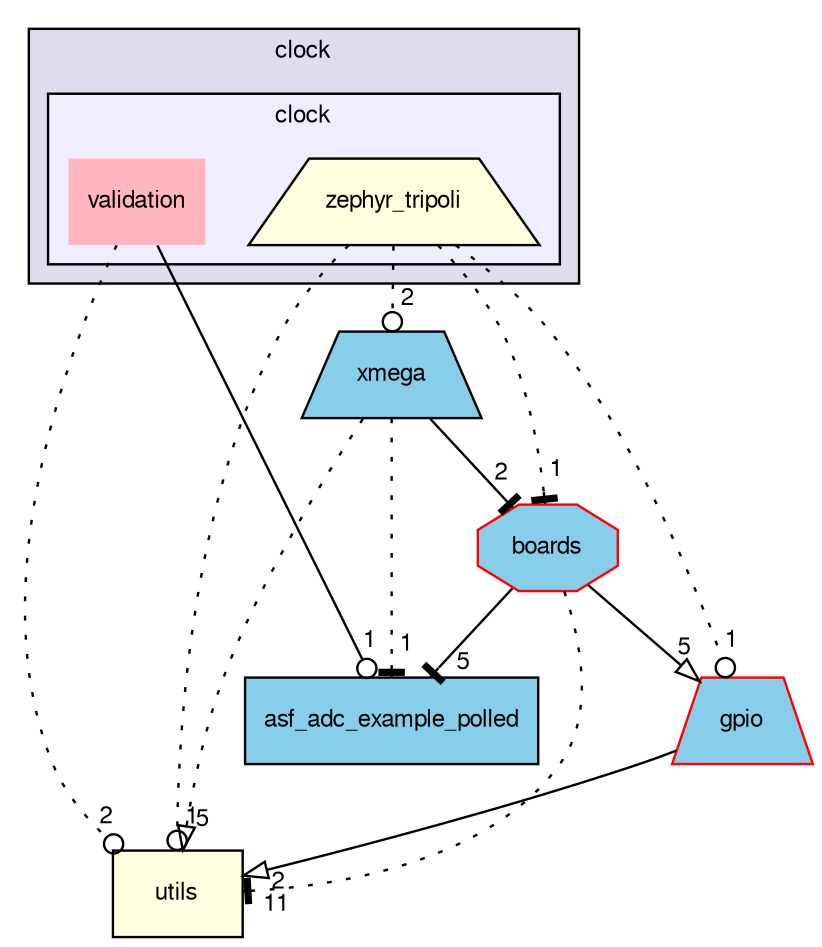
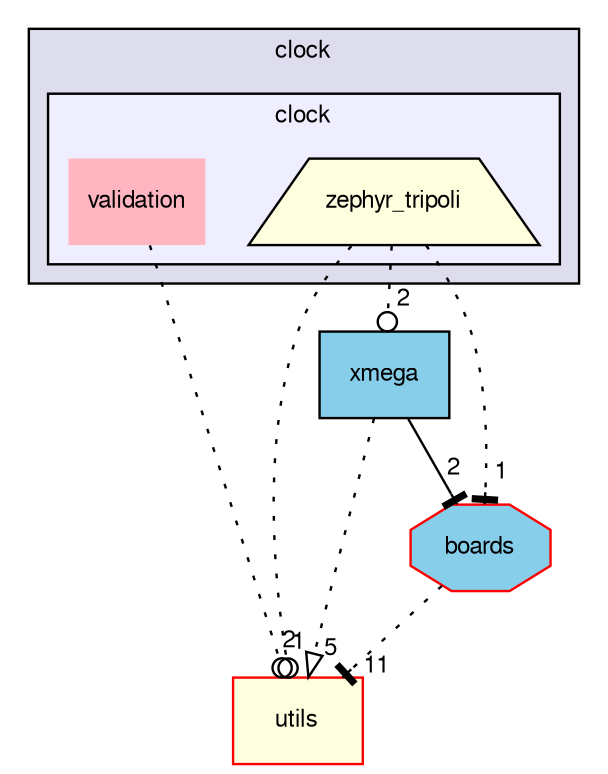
(392, 375) -> (384, 375)
(392, 721) -> none
(742, 721) -> none
(178, 894) -> (298, 721)
